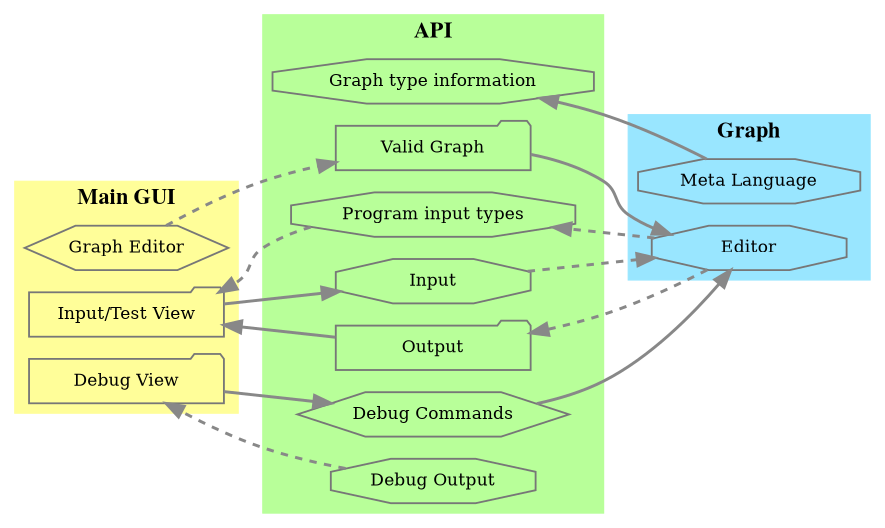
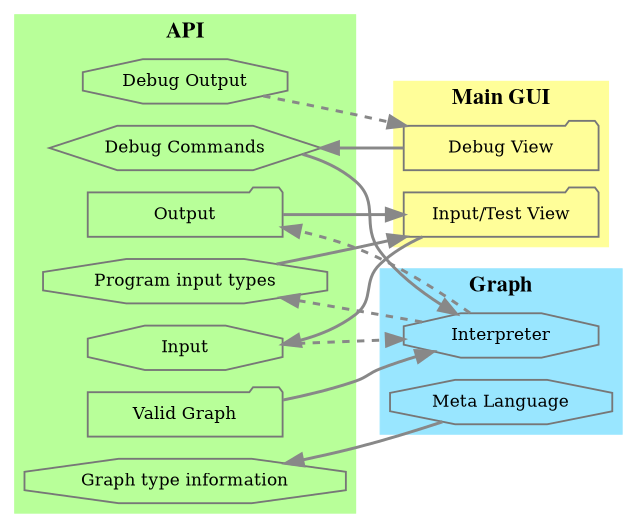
(272, 243) -> (333, 253)
(126, 248) -> none
(749, 248) -> (501, 335)
